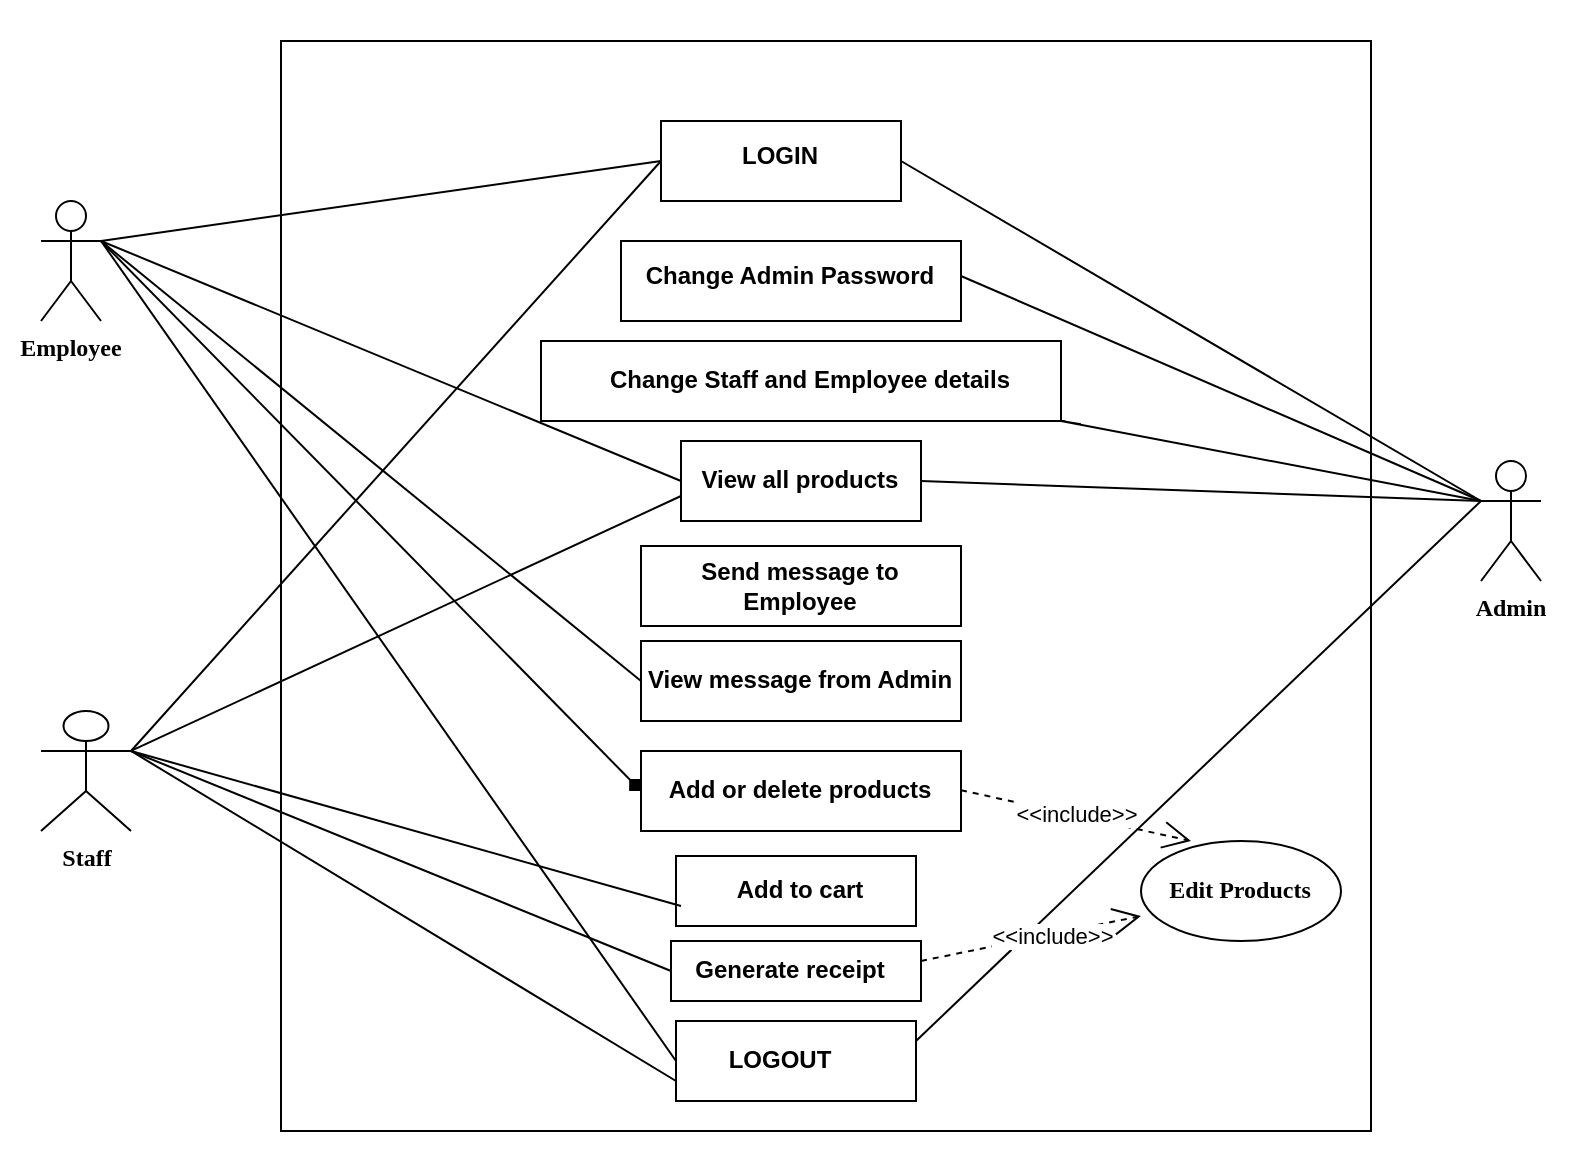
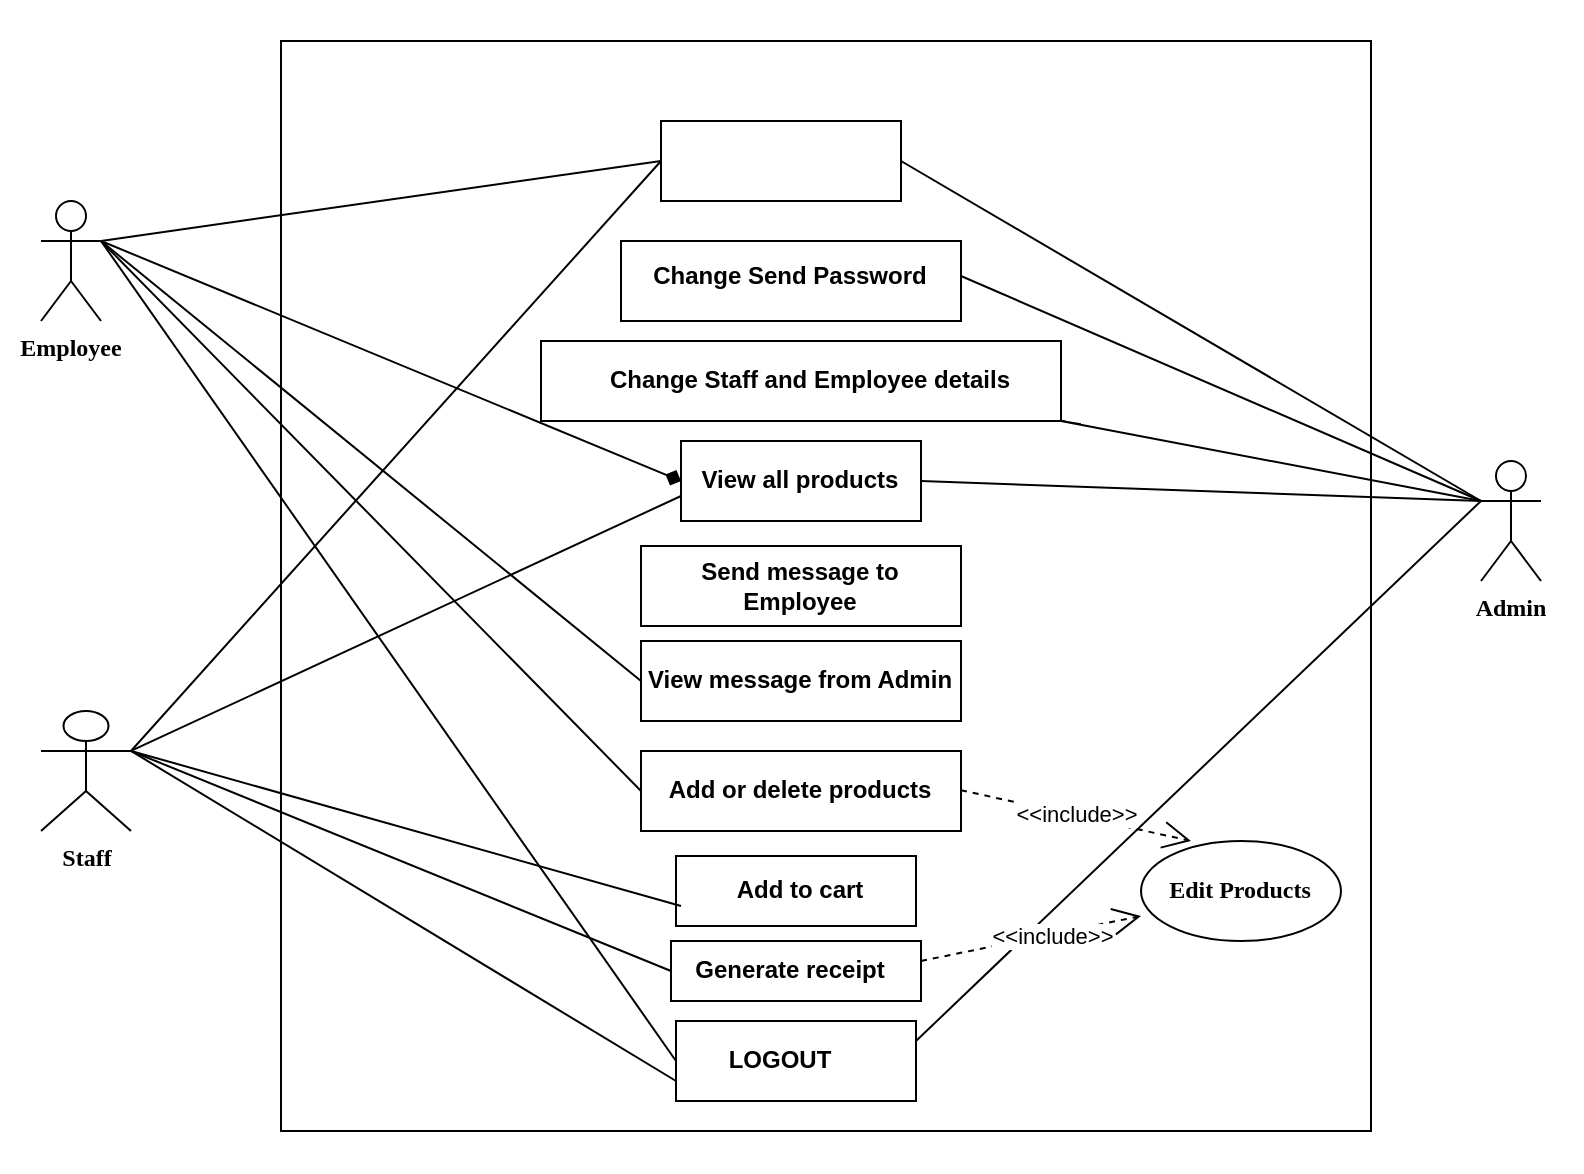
(781, 156) -> none
(791, 277) -> (791, 277)
(672, 477) -> (665, 474)
(629, 779) -> (635, 785)
